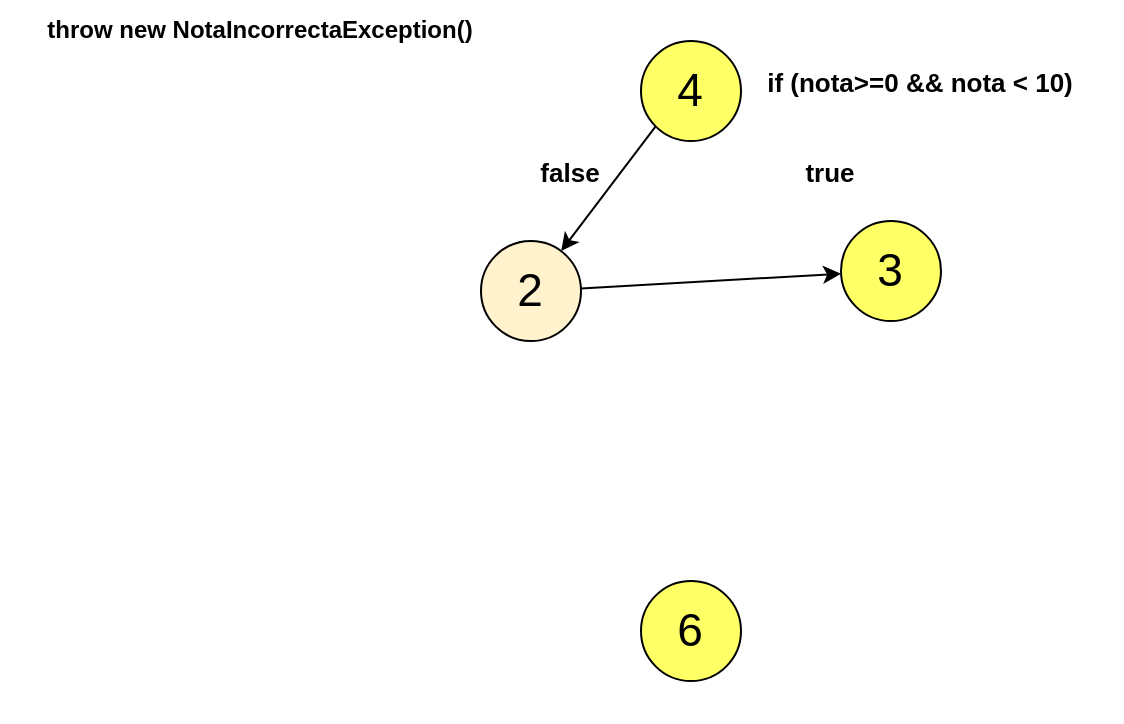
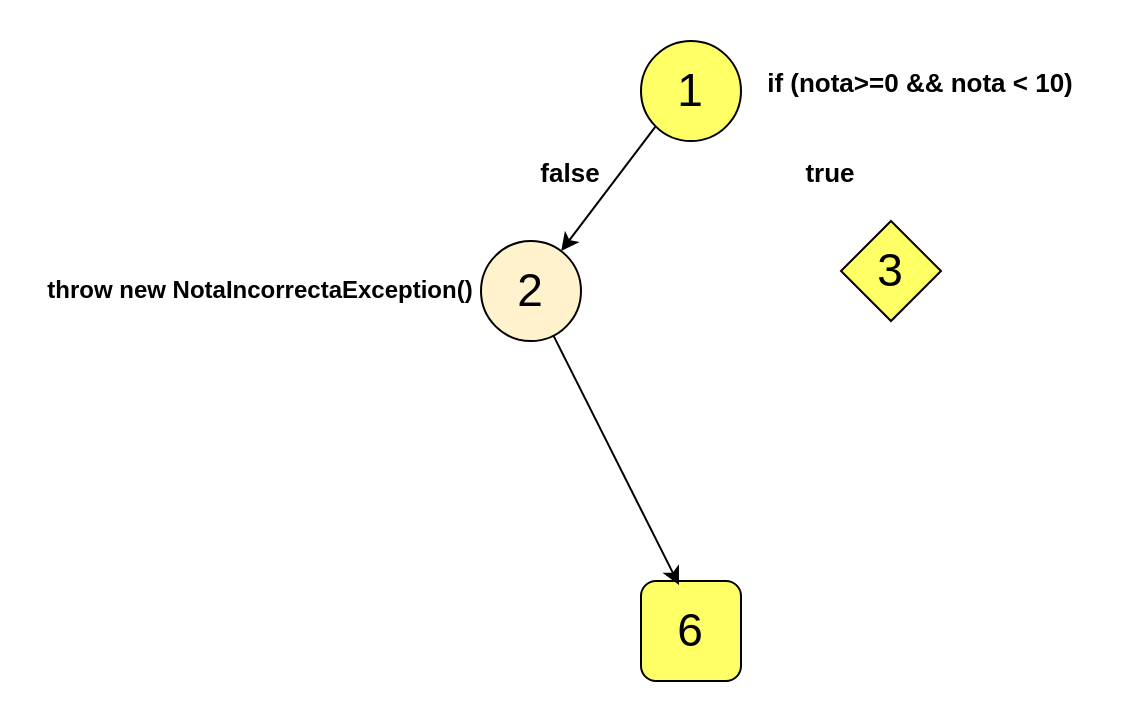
(261, 31) -> (261, 291)
(691, 91) -> (691, 91)
(891, 271) -> (891, 271)
(704, 281) -> (613, 455)
(691, 631) -> (691, 631)
